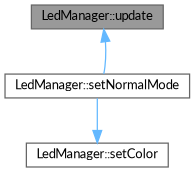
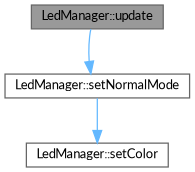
(106, 58) -> (89, 45)
